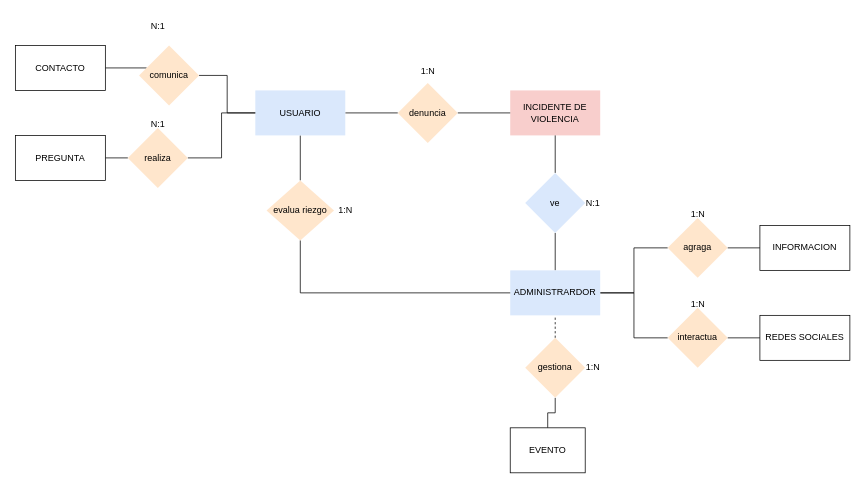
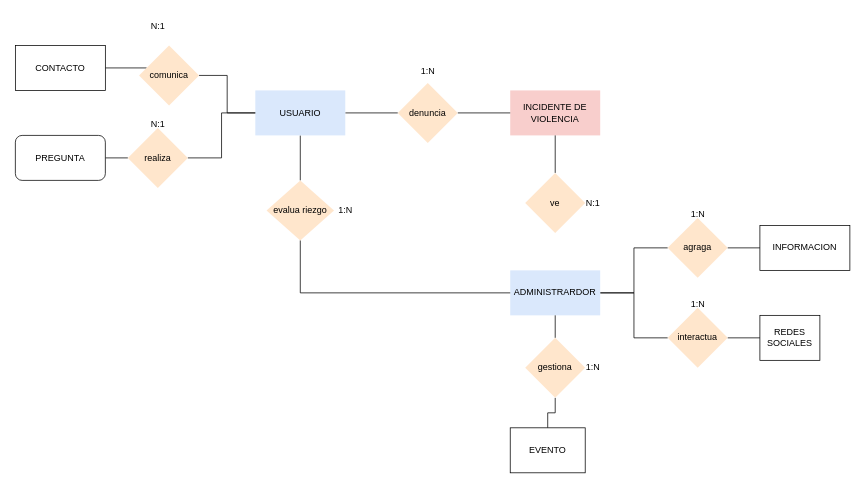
(60, 158) -> (60, 158)
(555, 203) -> (555, 203)
(555, 252) -> none
(555, 327) -> (555, 327)
(805, 338) -> (790, 338)
